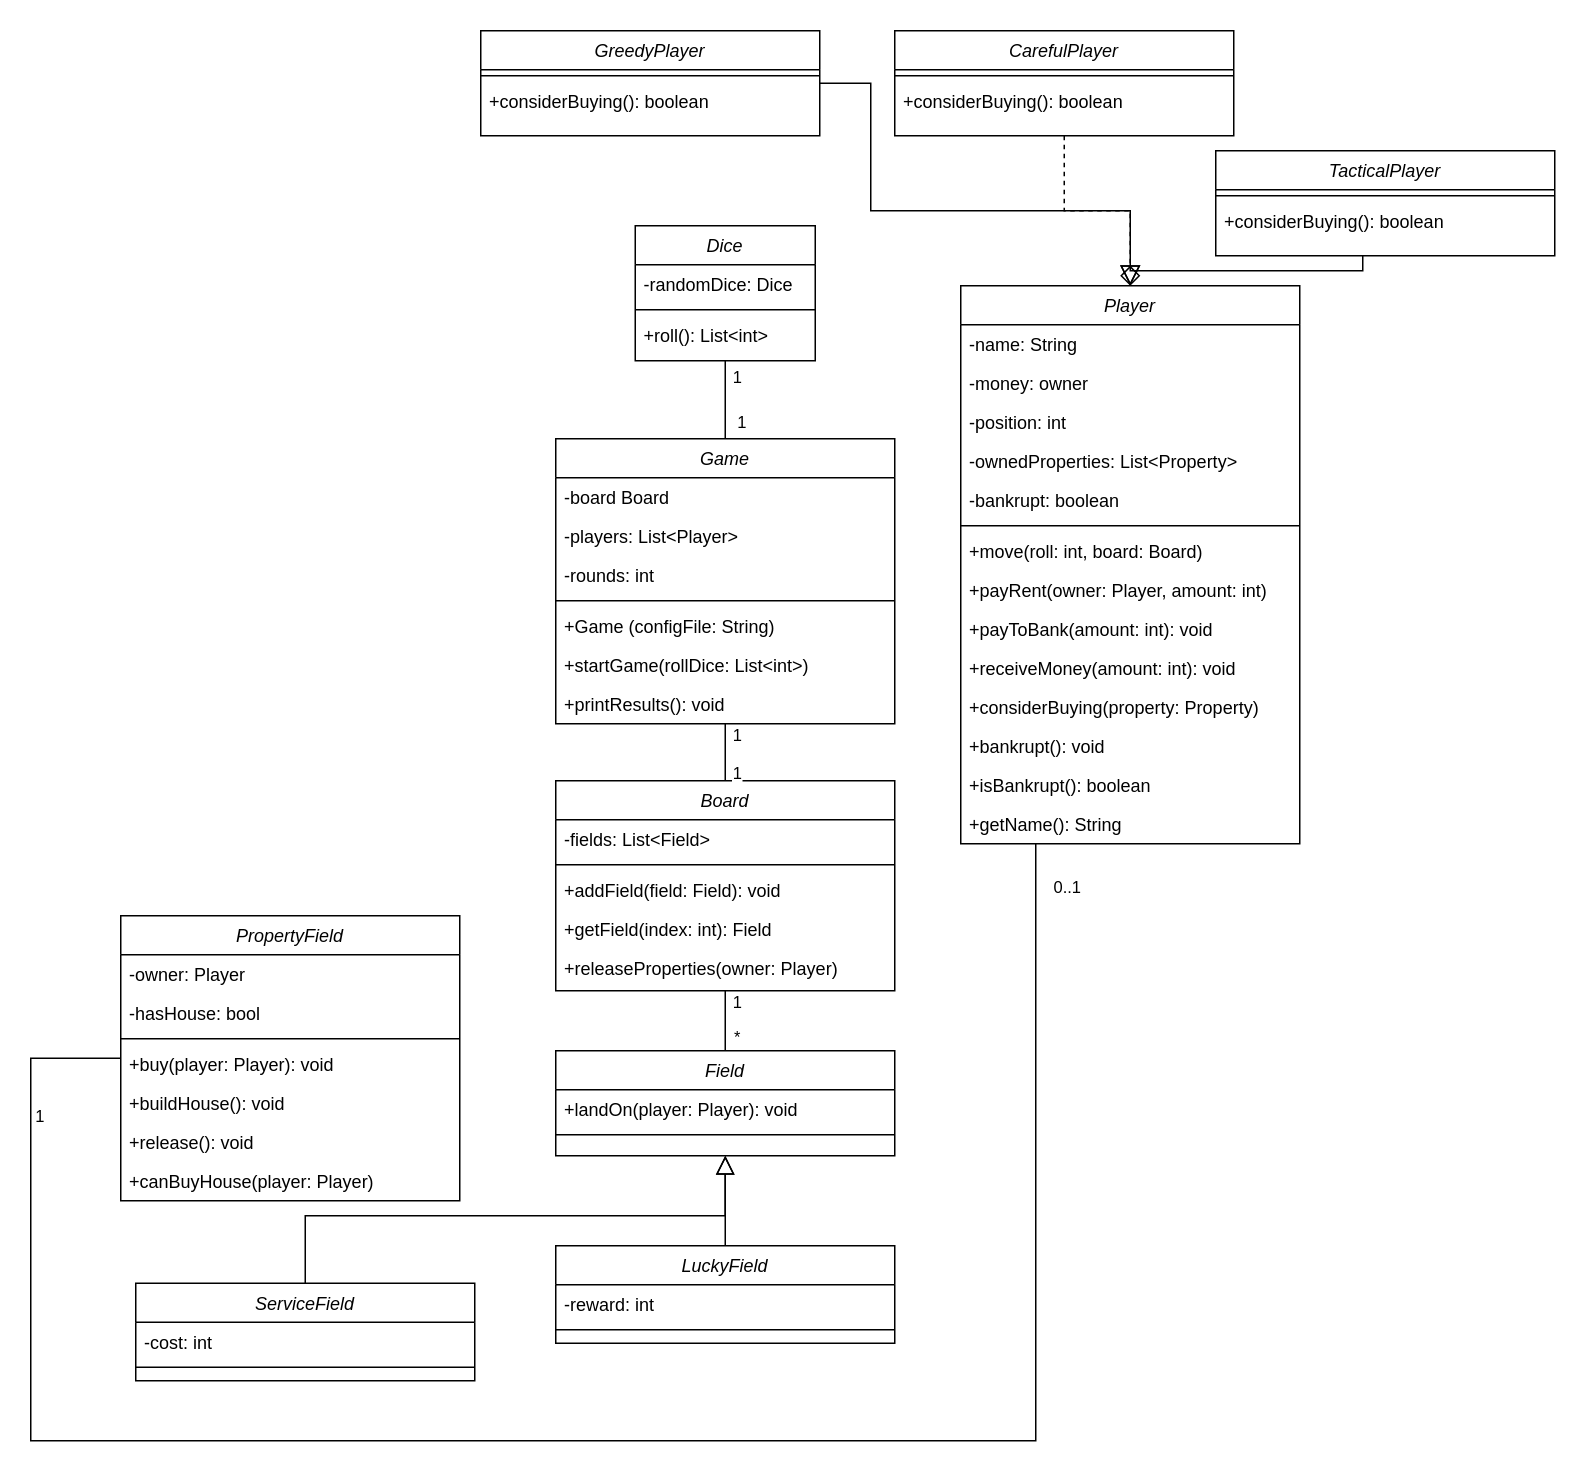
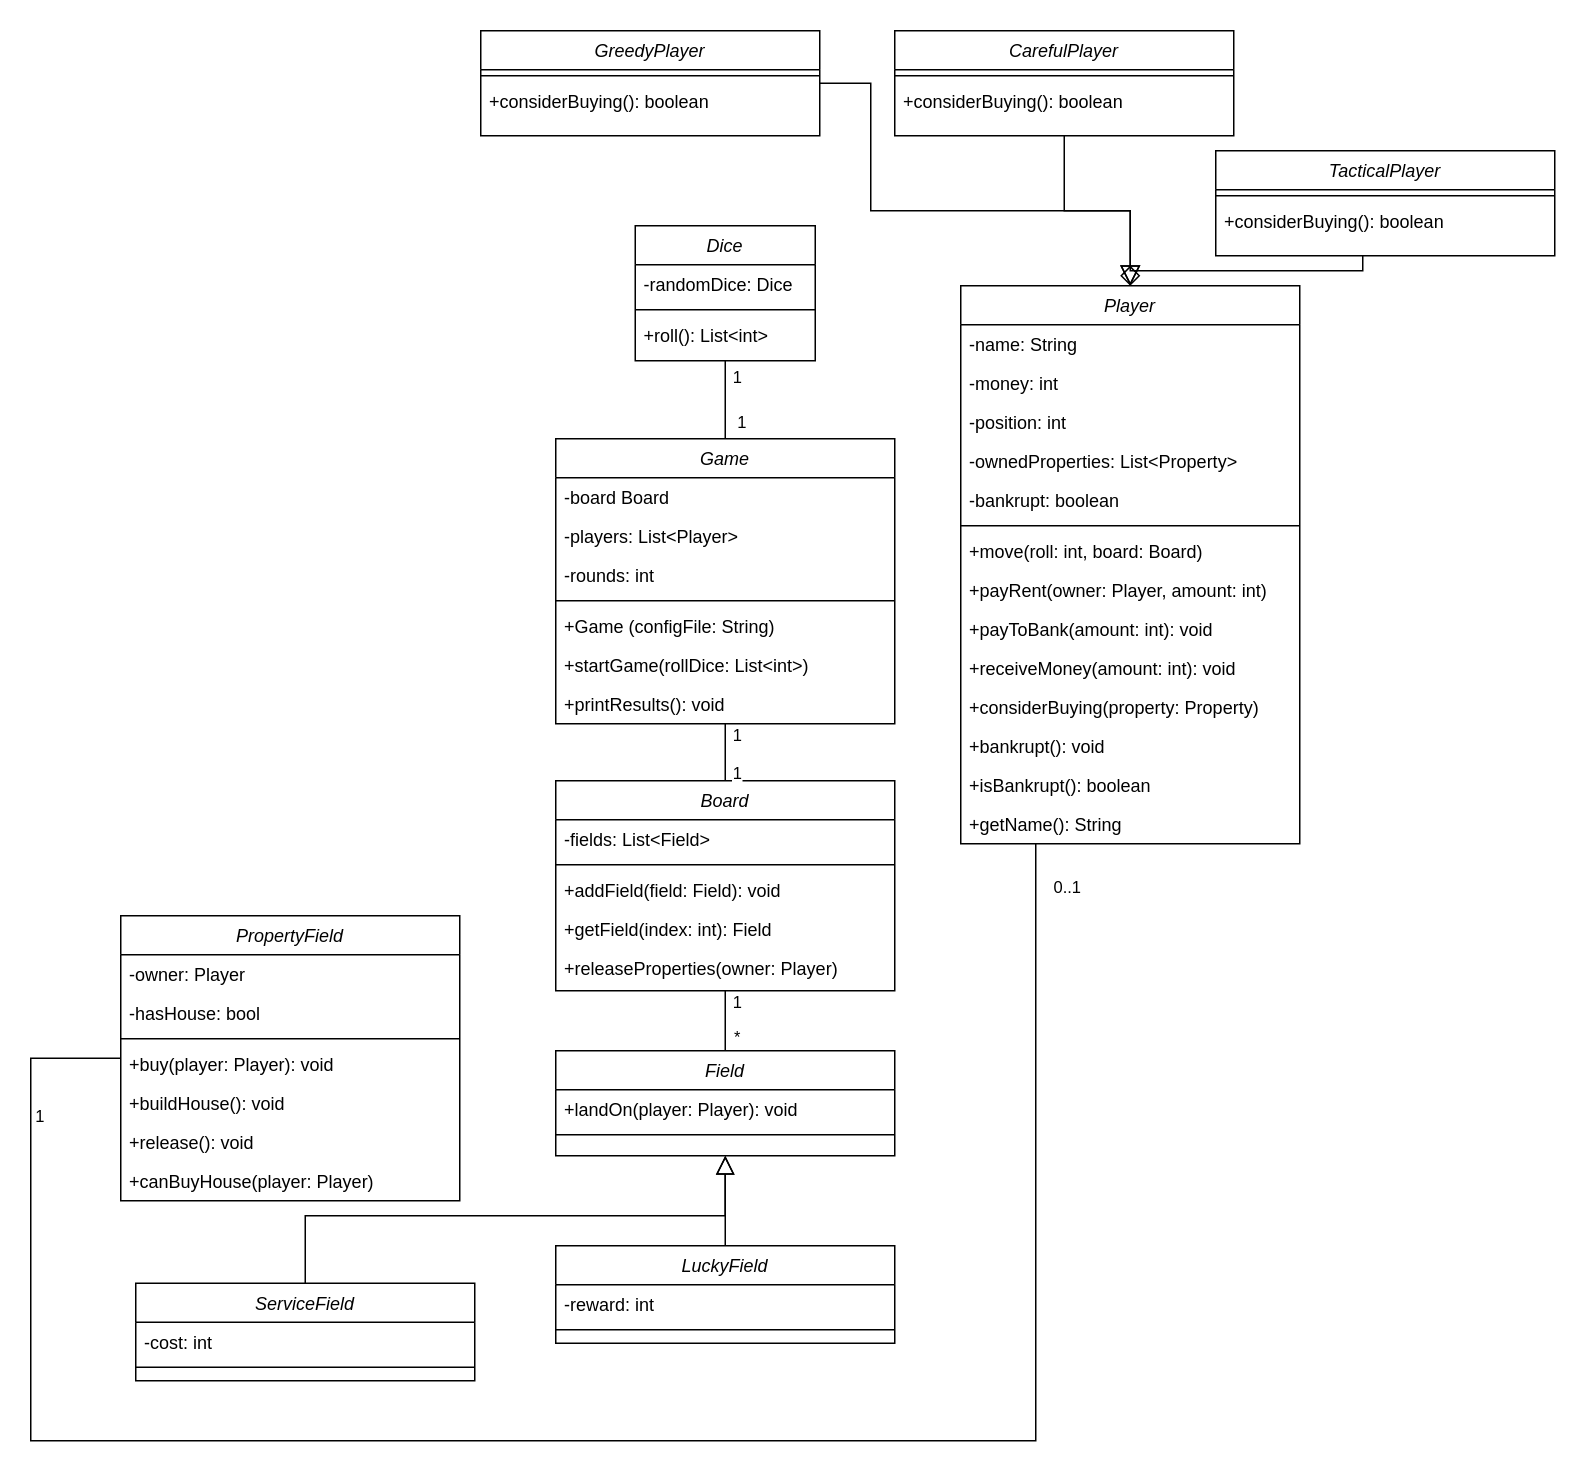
(1064, 173) -> (1064, 173)
(1030, 384) -> (1017, 384)
